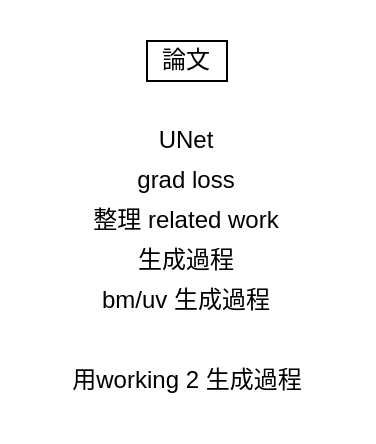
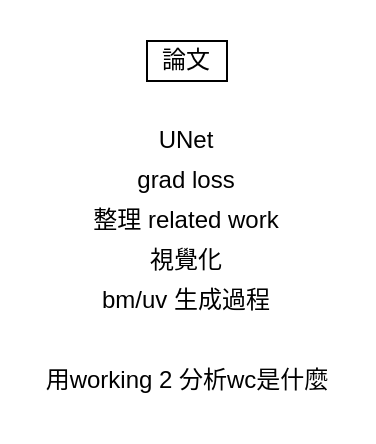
(187, 261) -> (187, 261)
(188, 381) -> (188, 381)
